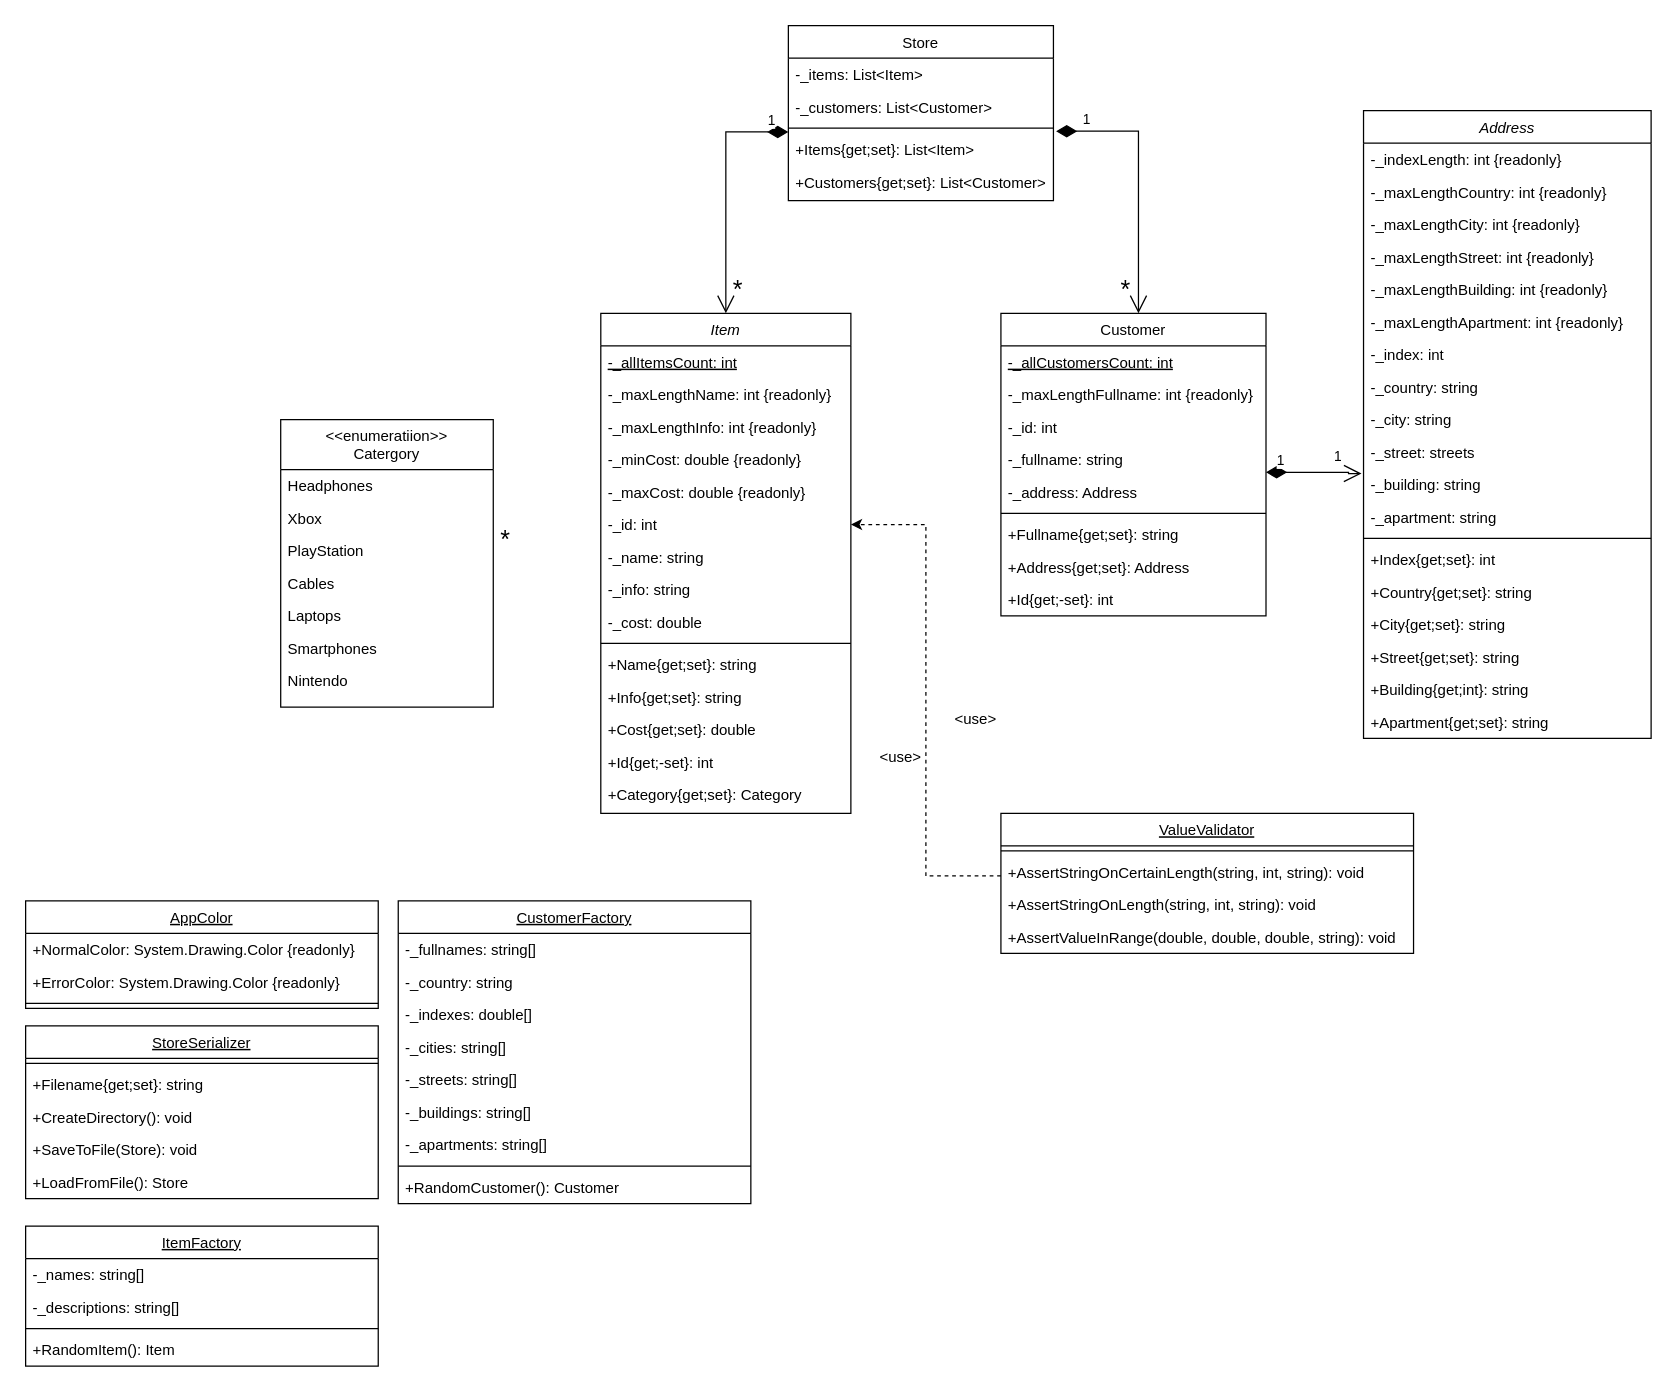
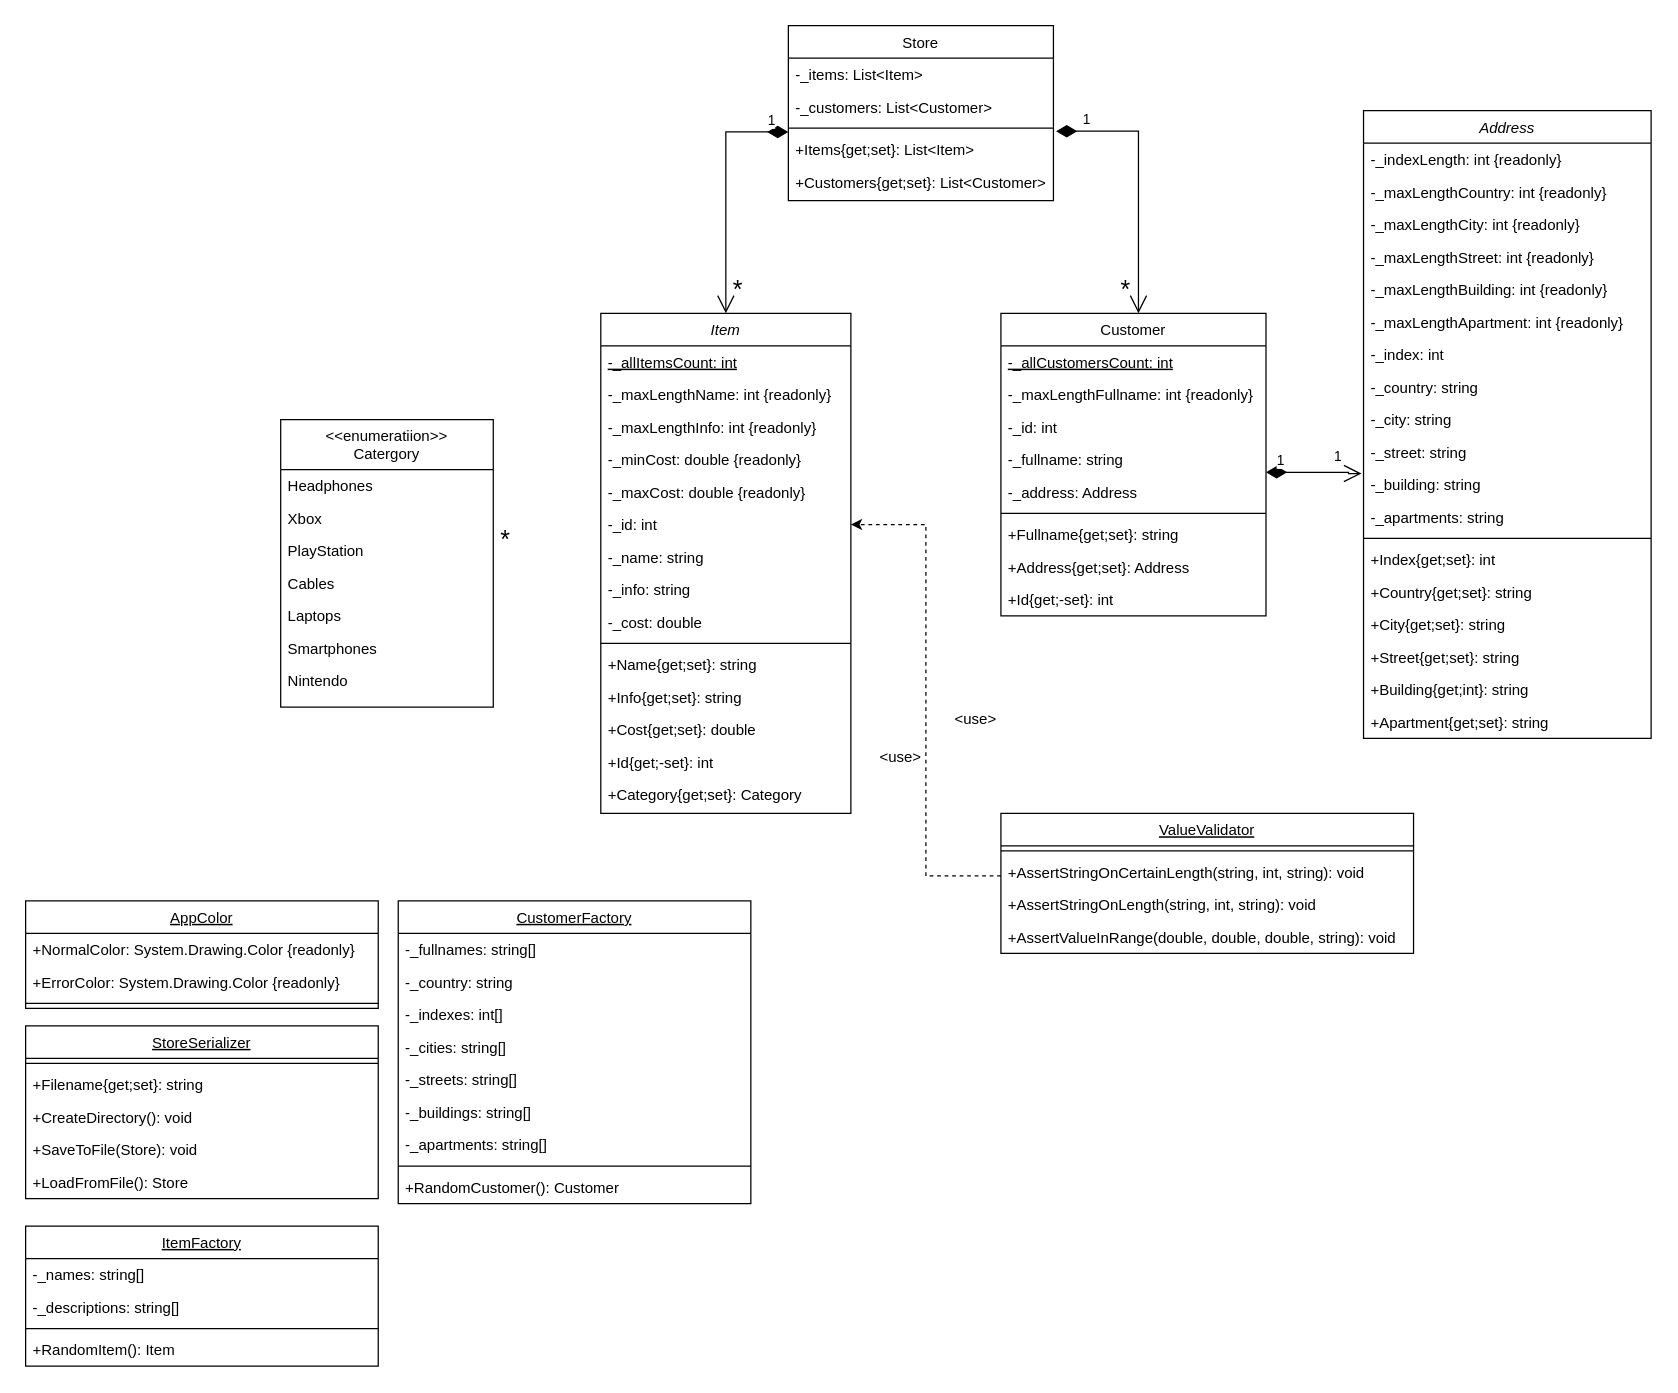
(1438, 453) -> (1431, 453)
(1444, 518) -> (1448, 518)
(477, 1015) -> (464, 1015)
